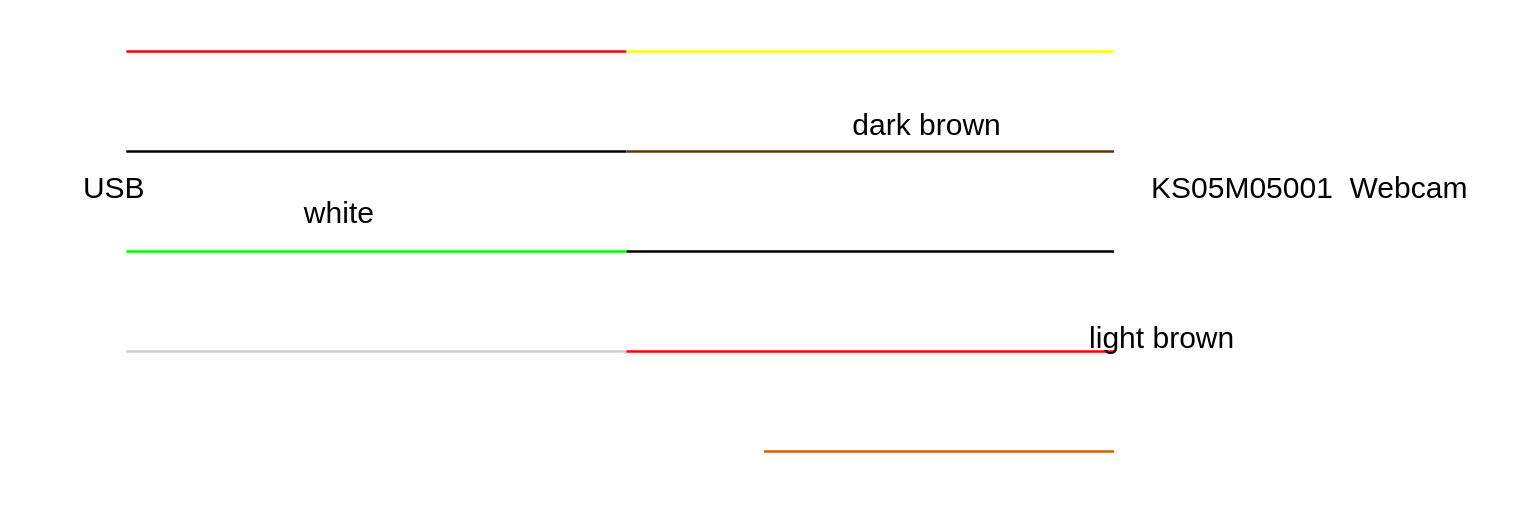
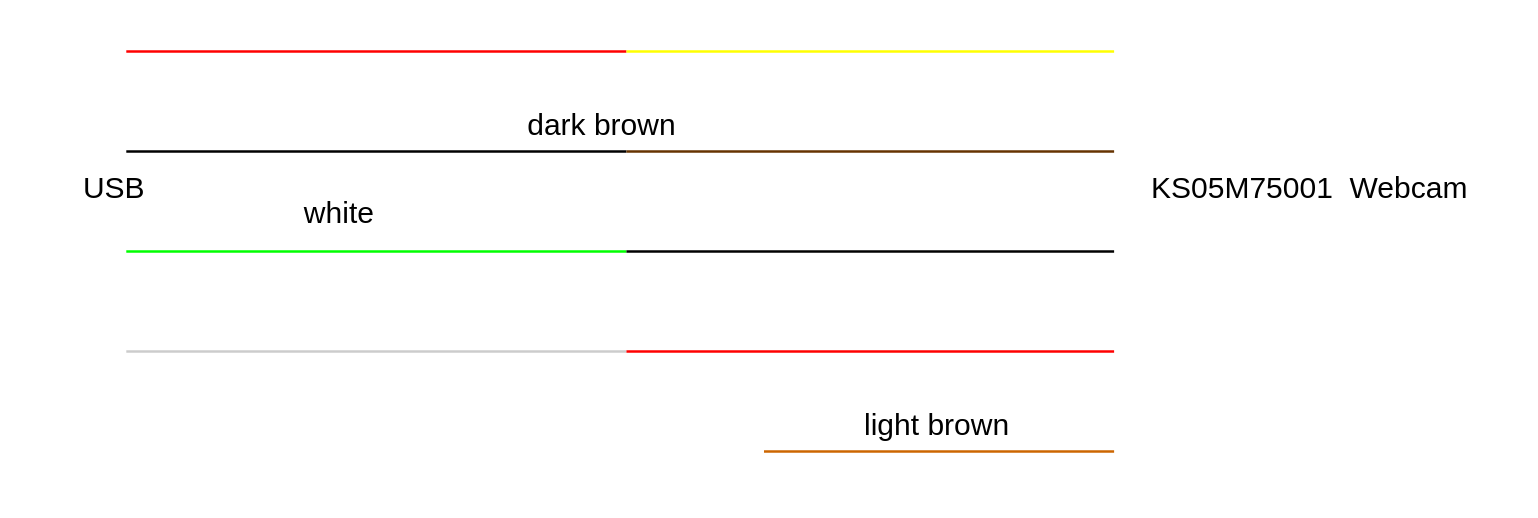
(926, 126) -> (601, 126)
(1310, 189) -> (1310, 189)
(1161, 339) -> (936, 426)
